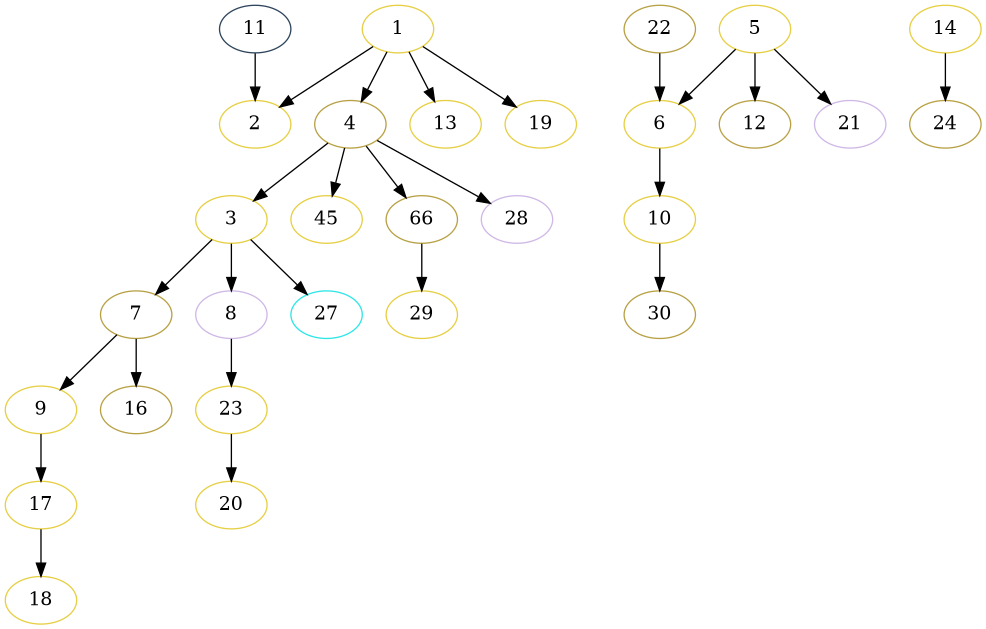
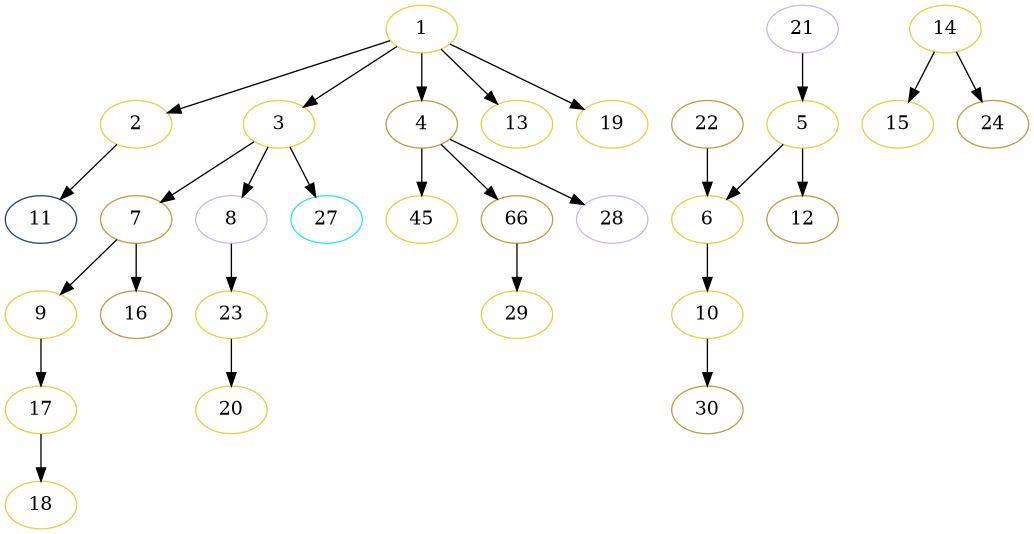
(255, 70) -> (93, 167)
(798, 72) -> (803, 70)
none -> (898, 124)
(296, 168) -> (356, 73)
